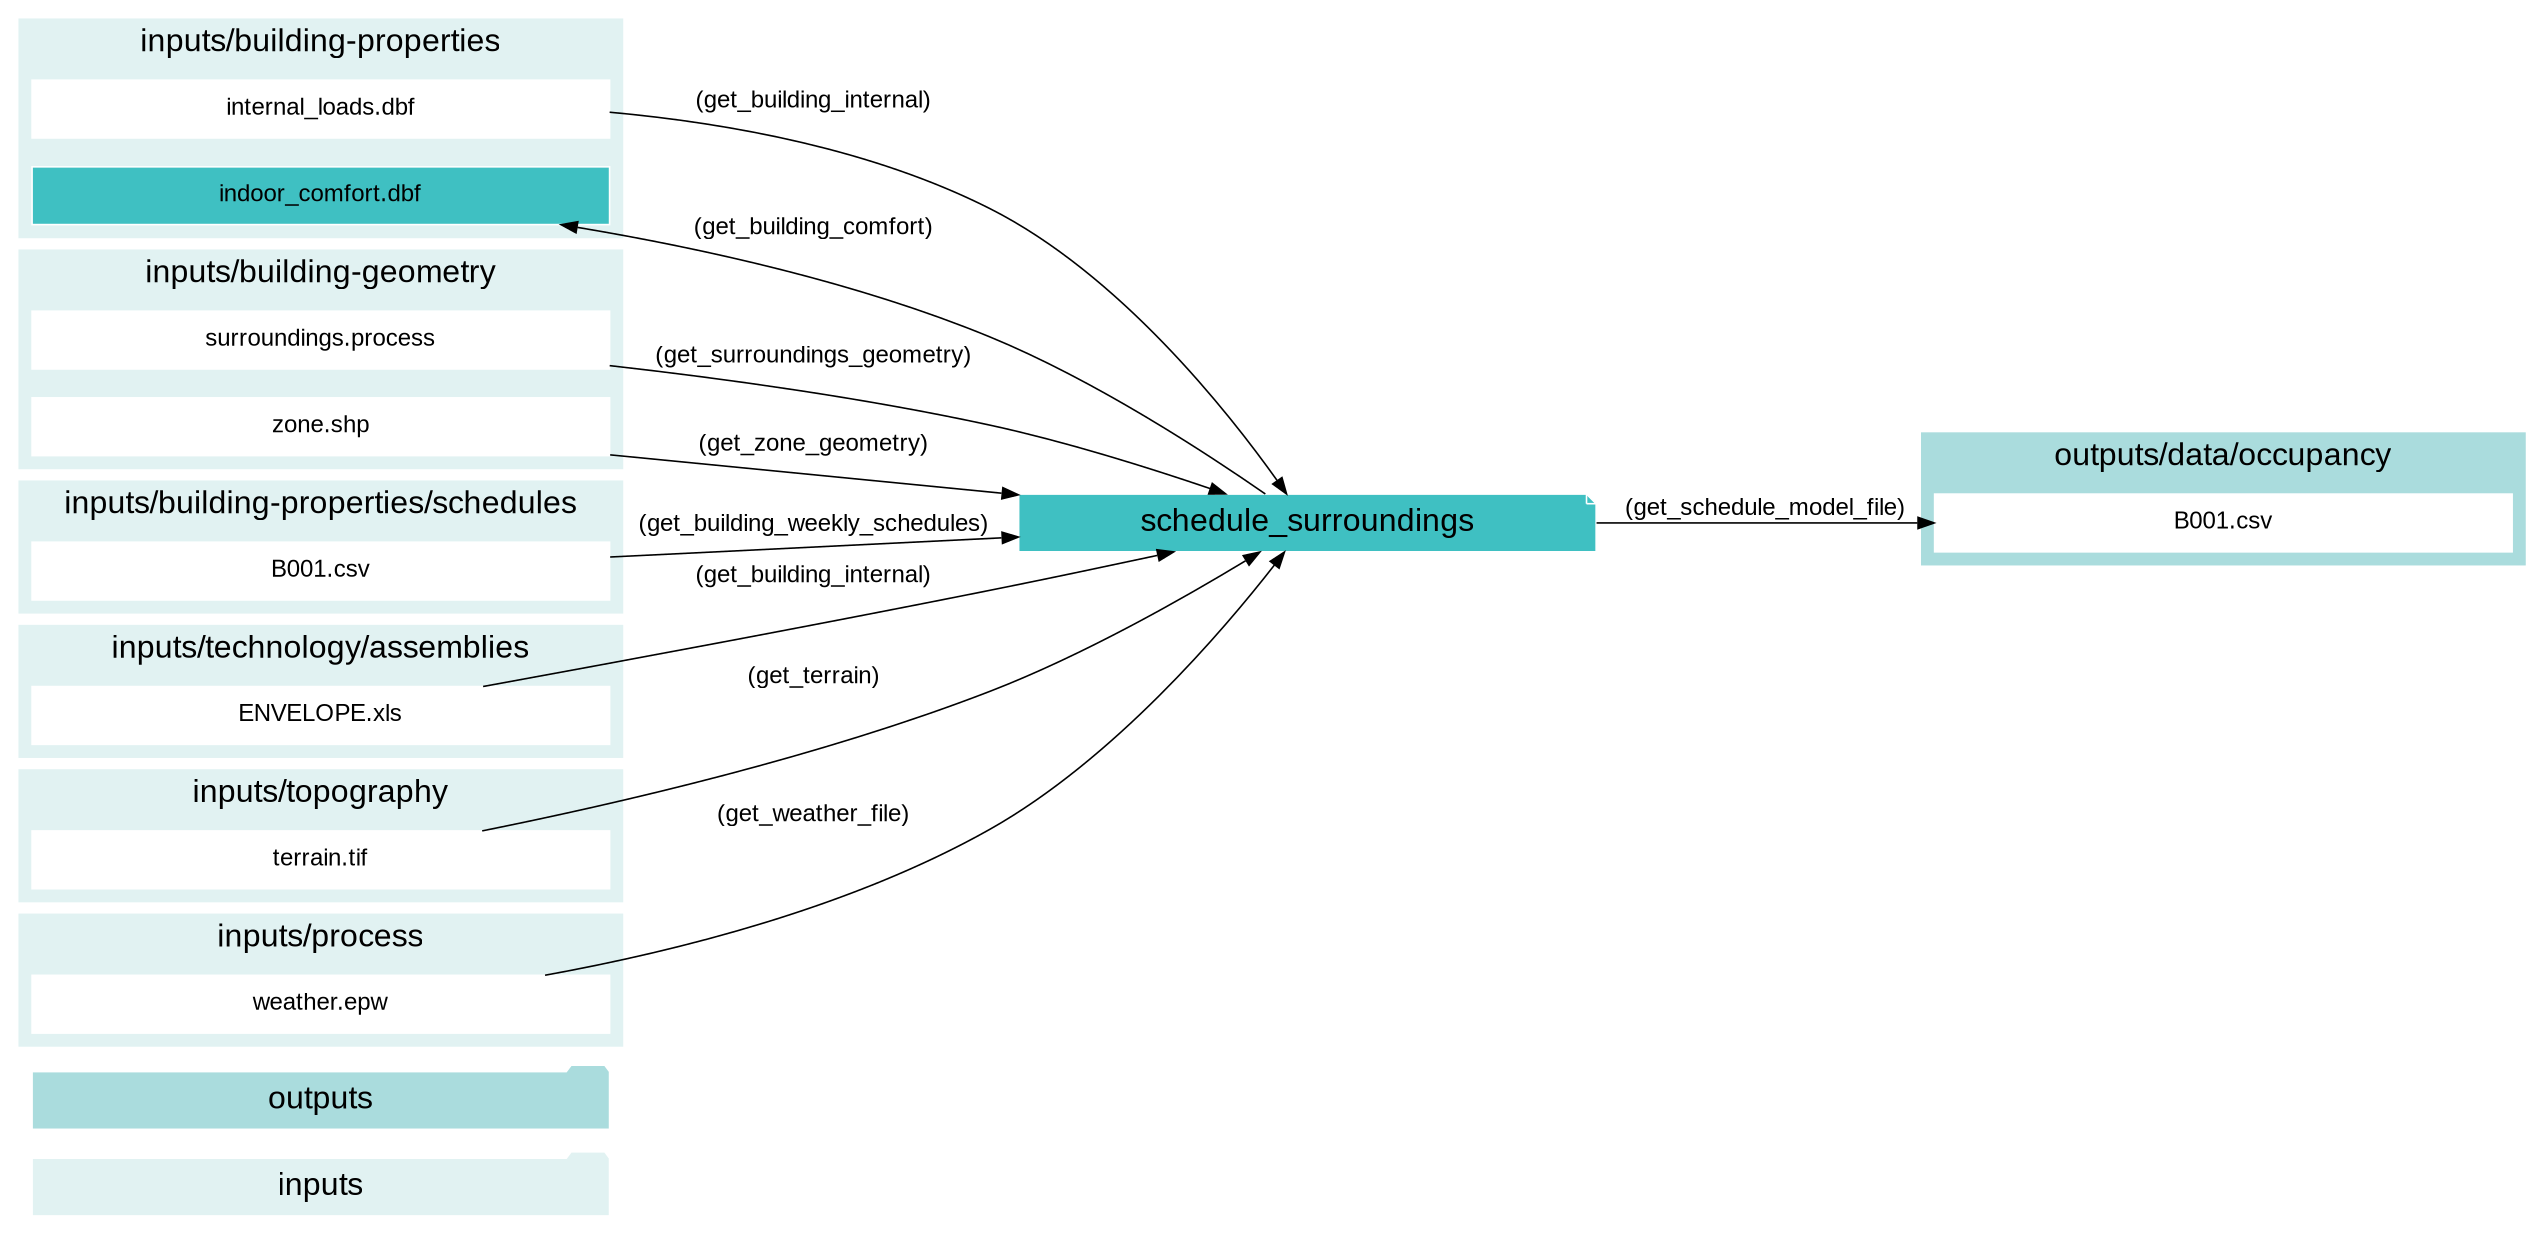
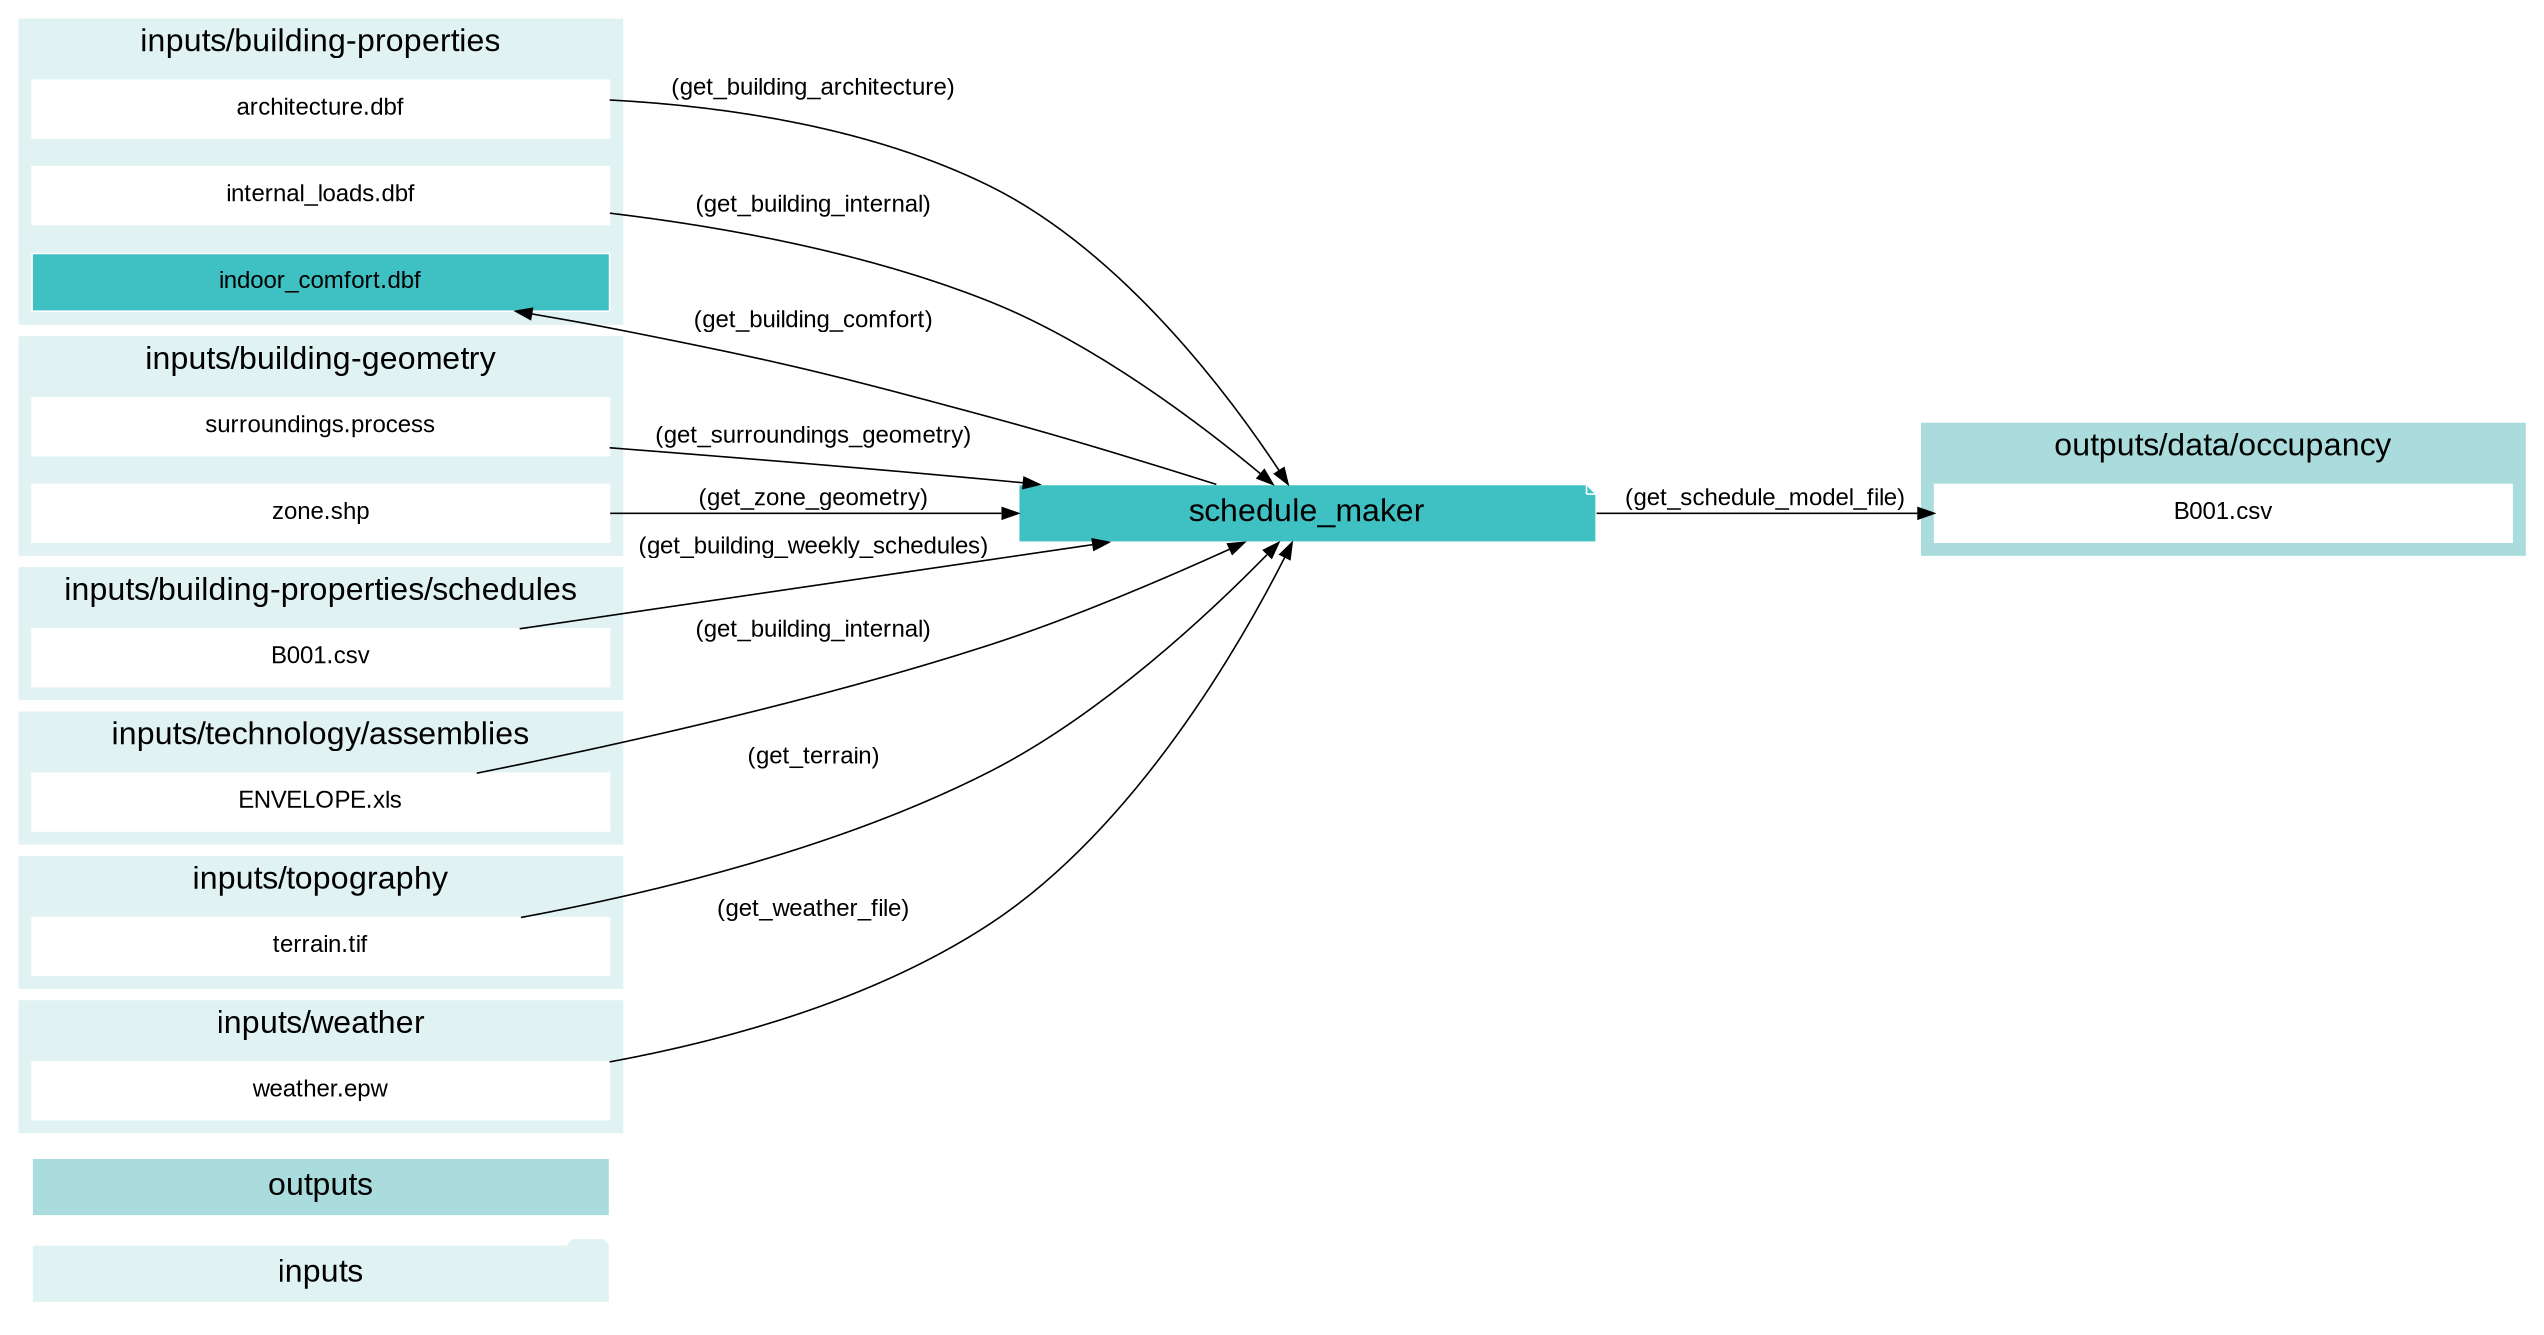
none -> (321, 109)
(1307, 523) -> (1307, 513)
(321, 938) -> (321, 1025)
(321, 1100) -> (321, 1187)
